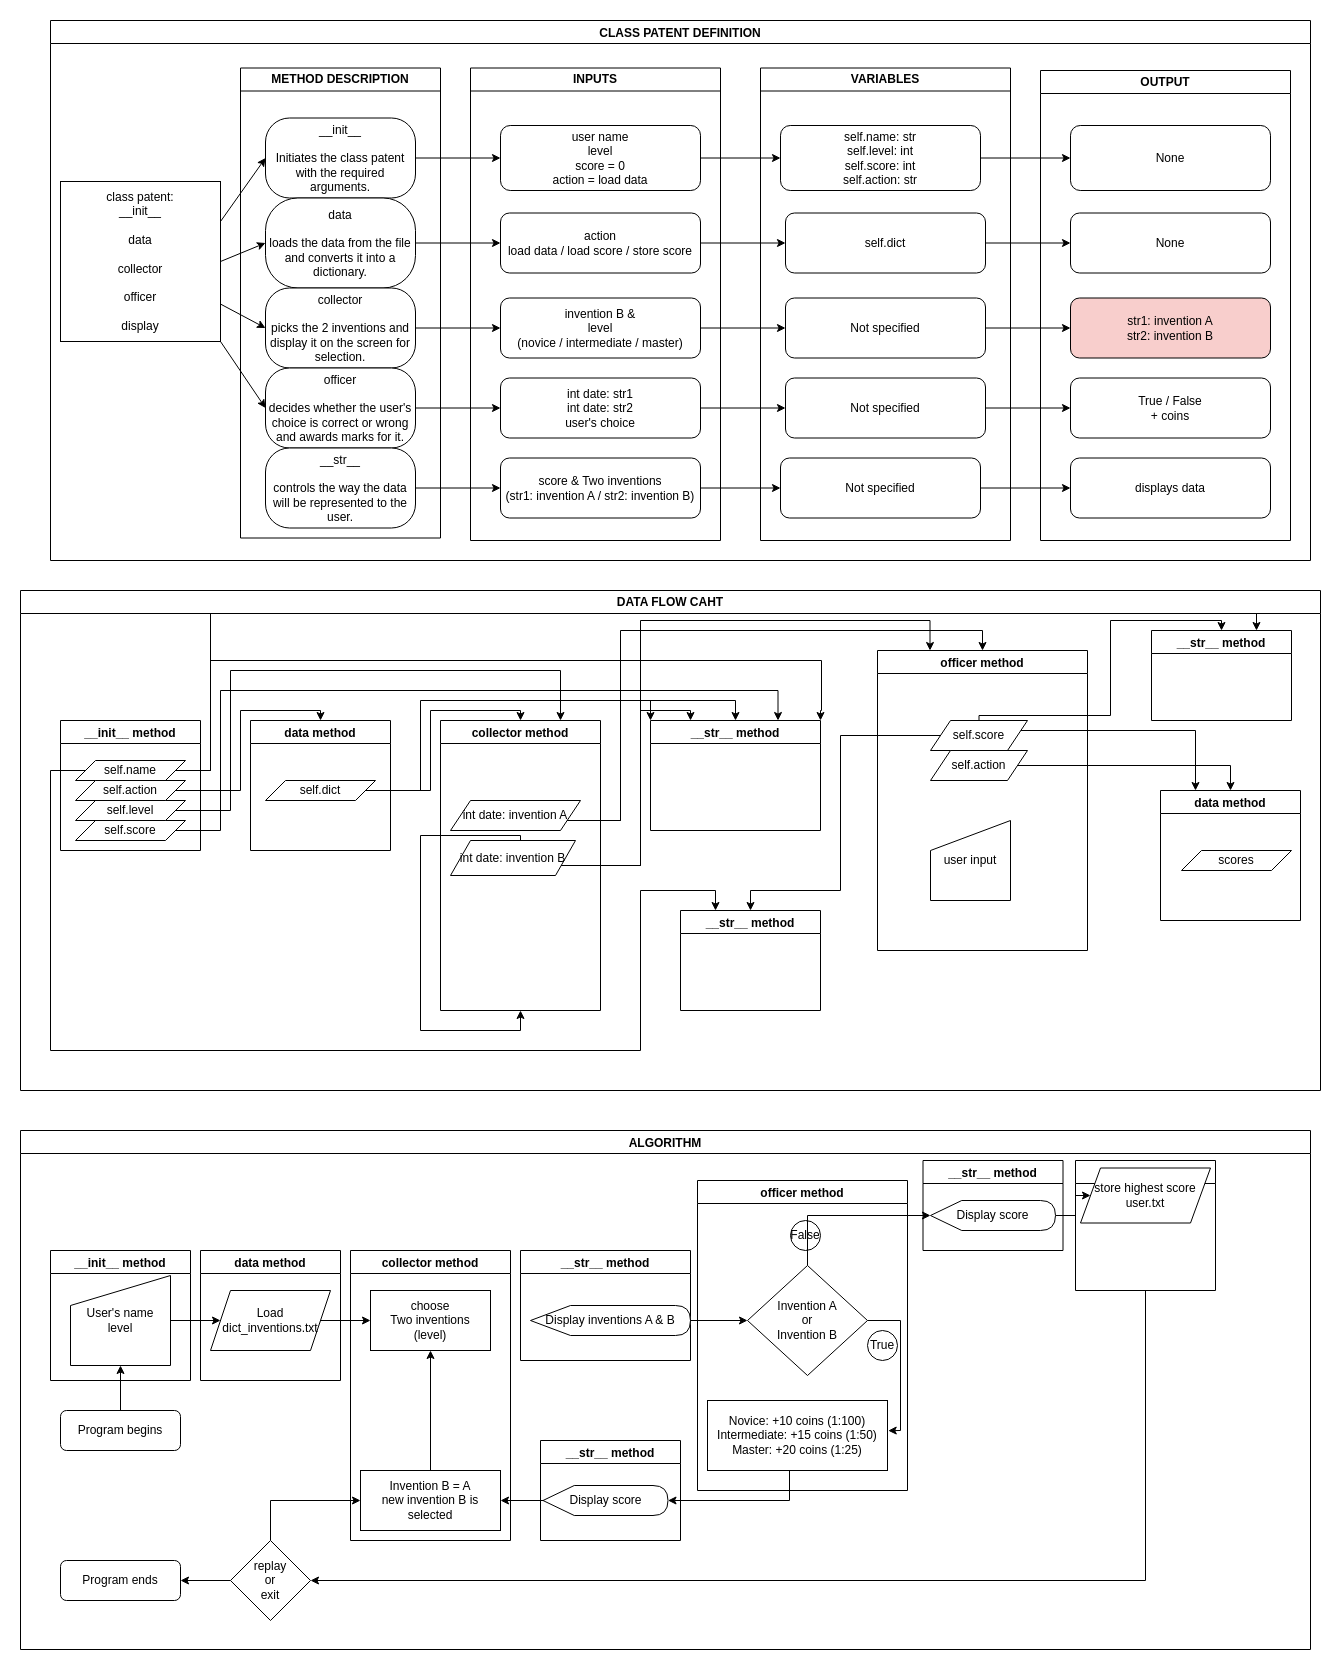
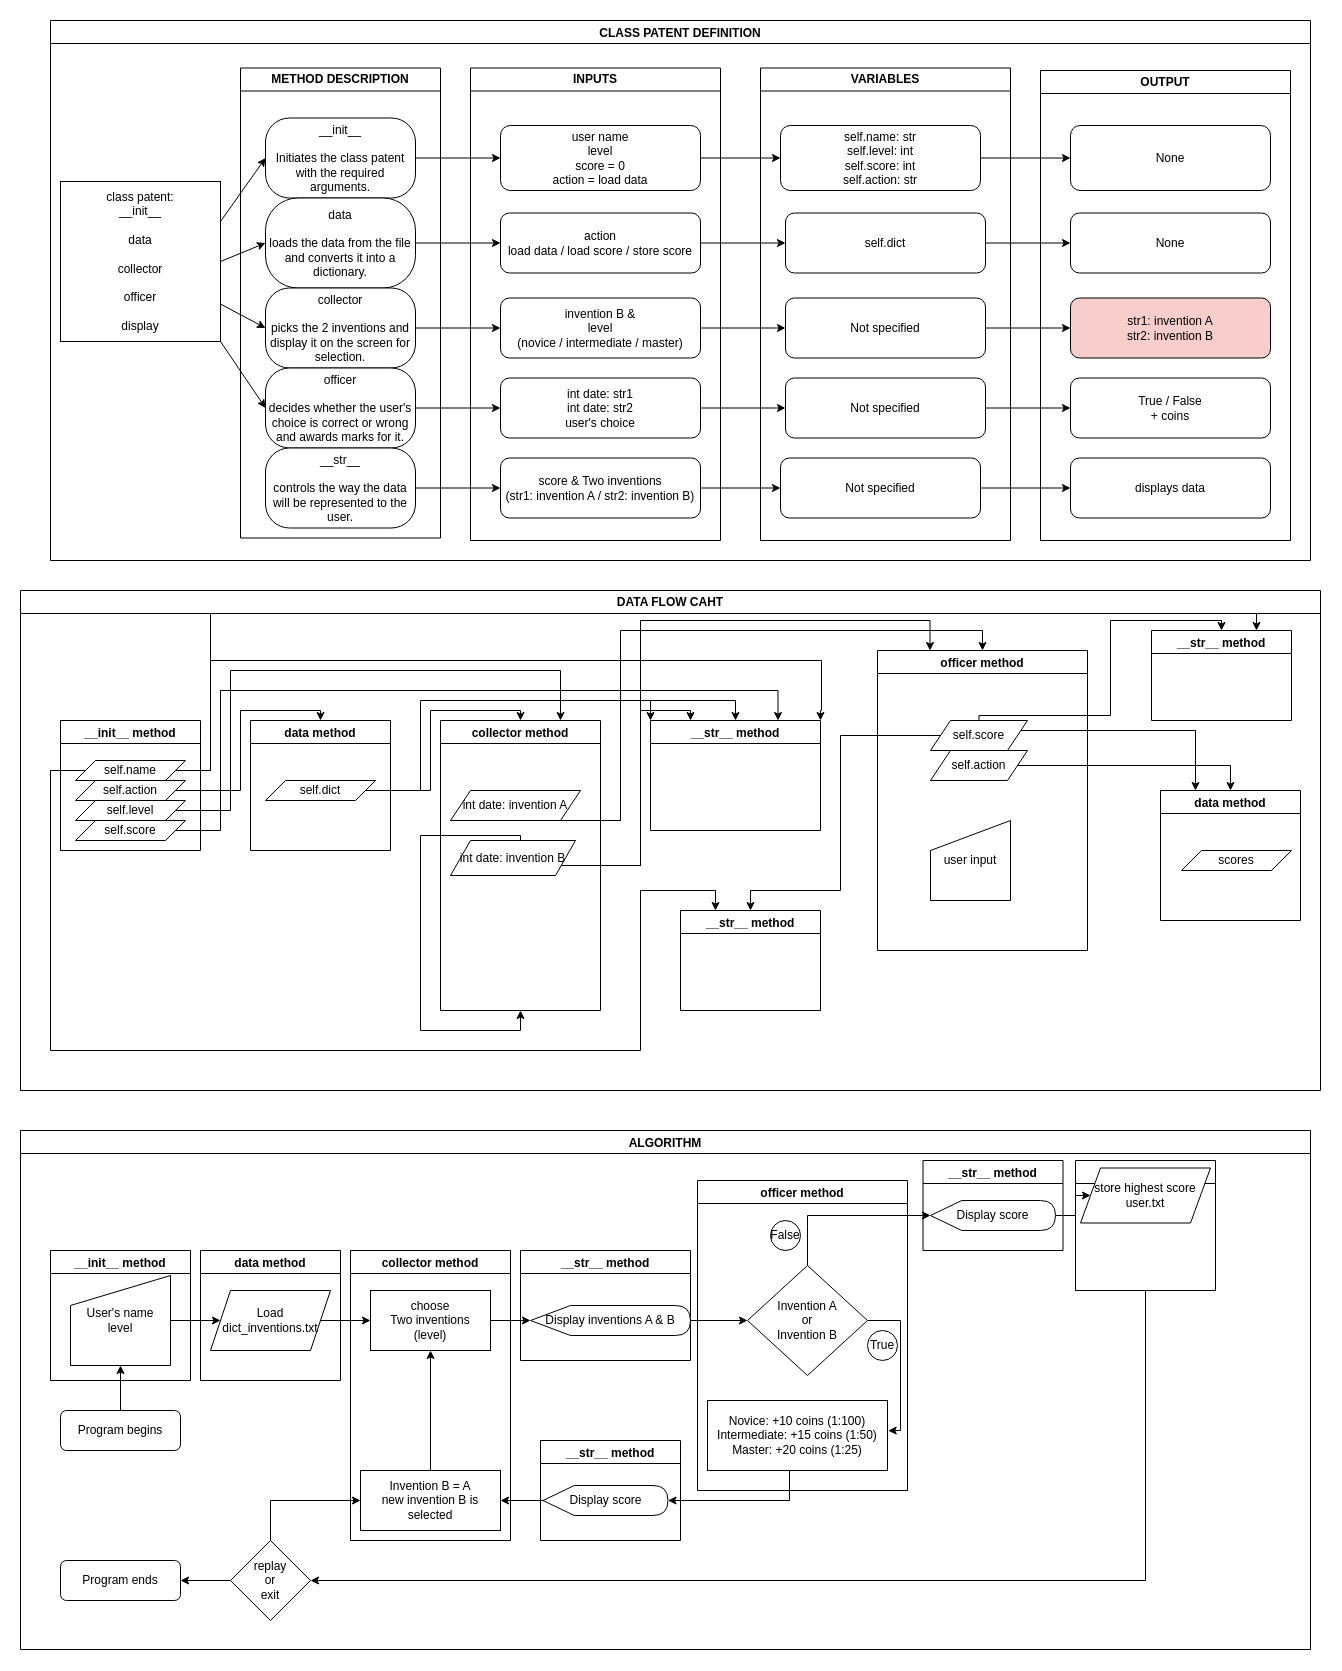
(516, 816) -> (516, 806)
(806, 1236) -> (786, 1236)
none -> (507, 1321)
